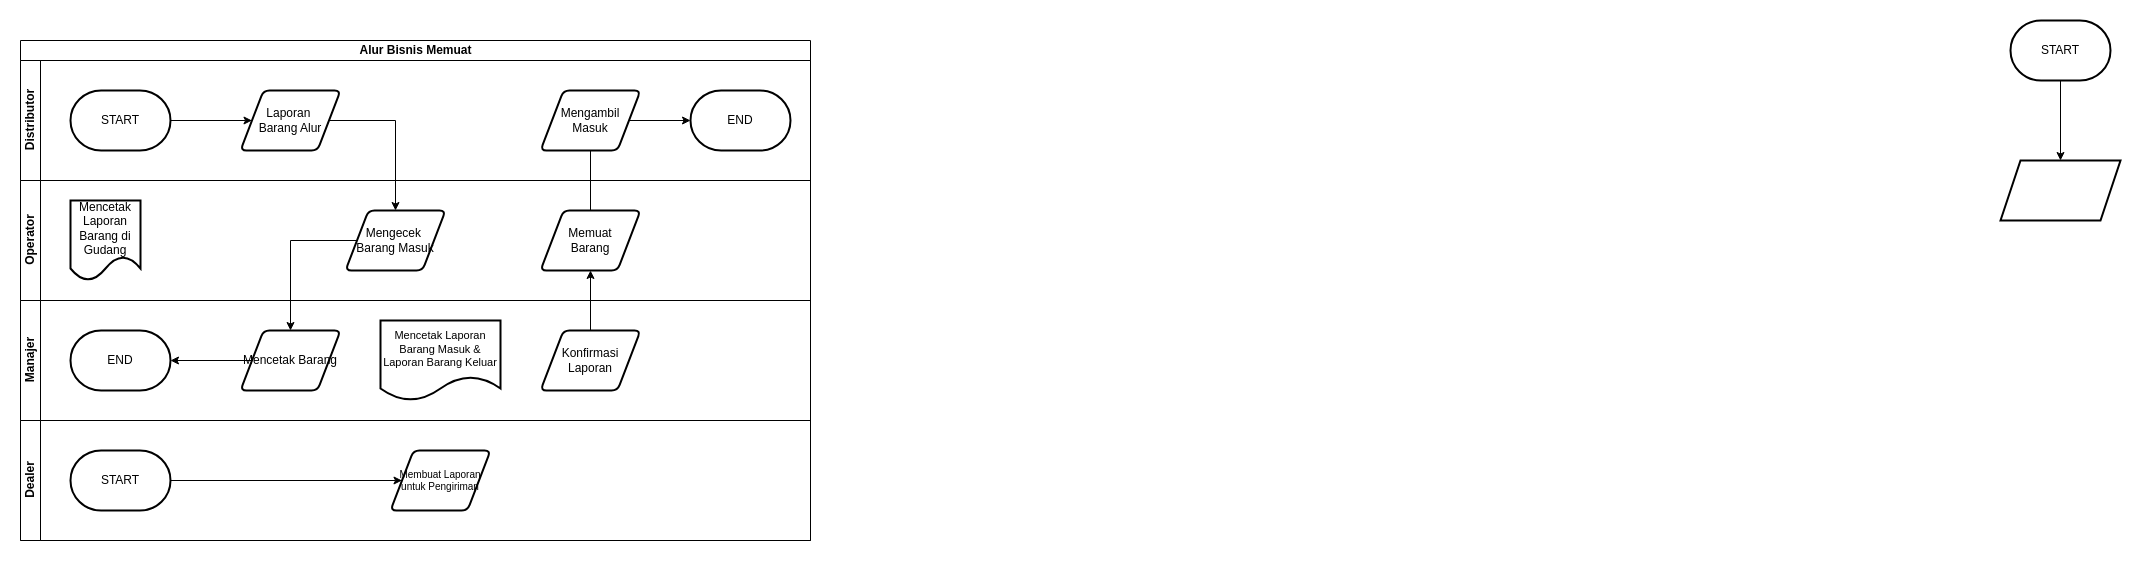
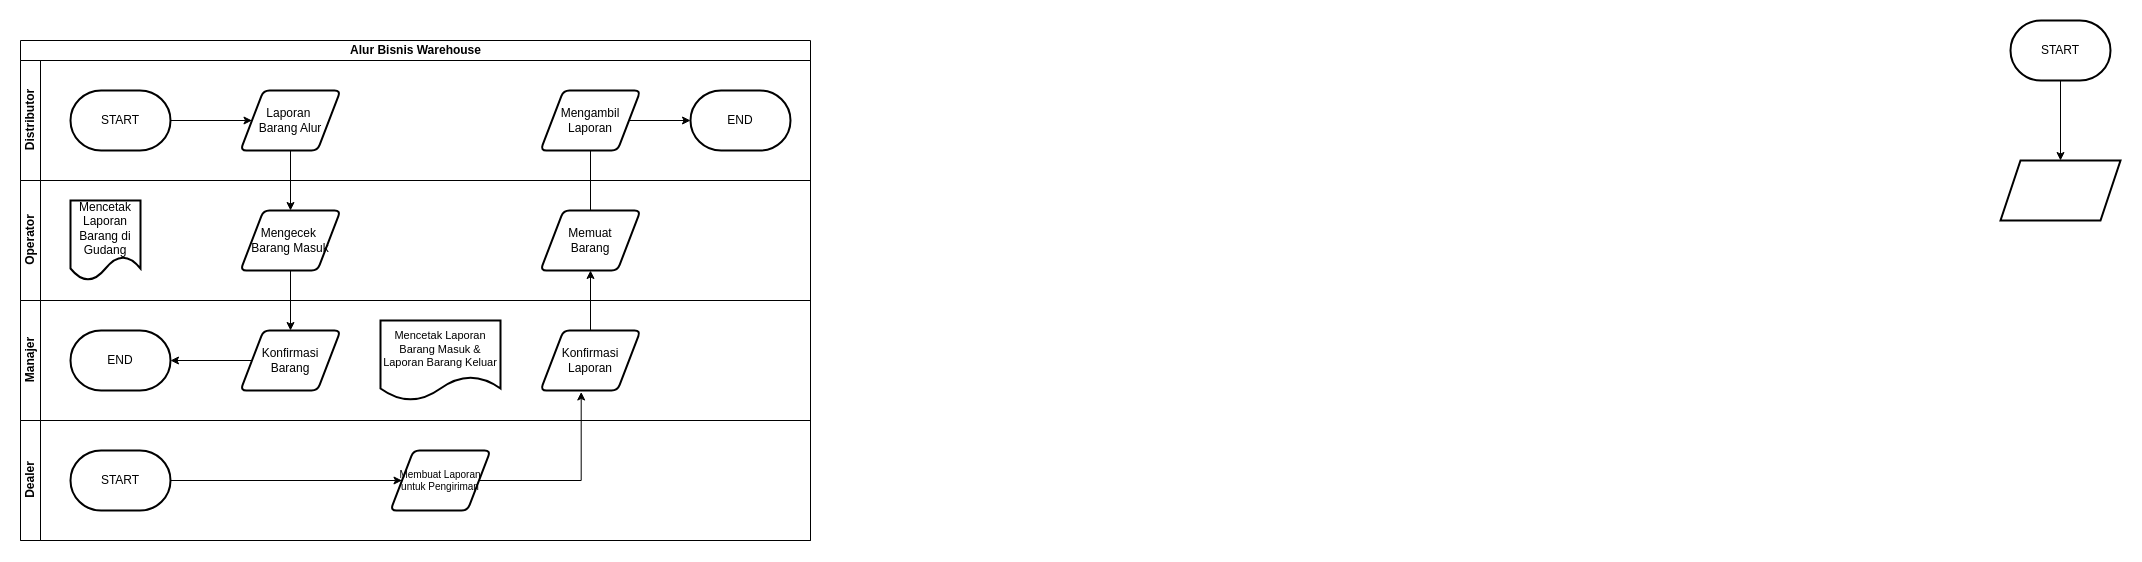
(416, 51) -> (416, 51)
(591, 121) -> (591, 121)
(396, 241) -> (291, 241)
(291, 361) -> (291, 361)
none -> (571, 481)
